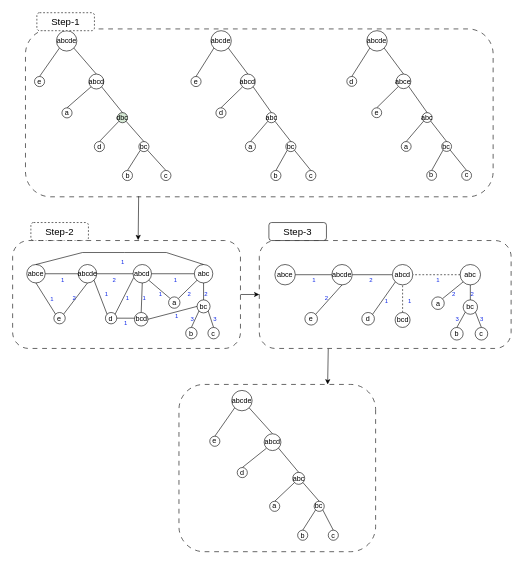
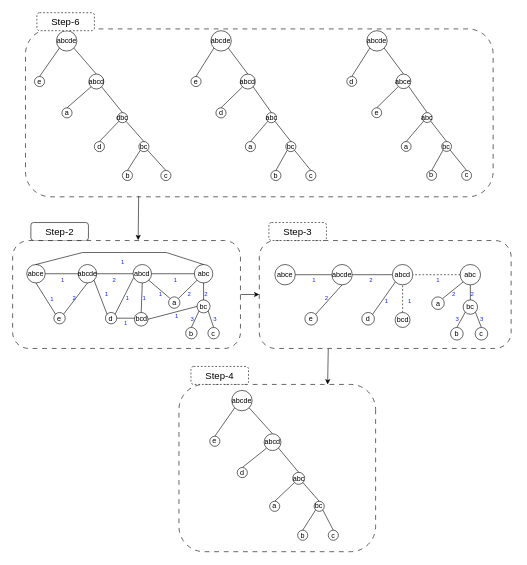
(66, 21) -> (66, 21)
(123, 117) -> (123, 117)
(60, 231) -> (60, 231)
(298, 231) -> (298, 231)
none -> (220, 375)
